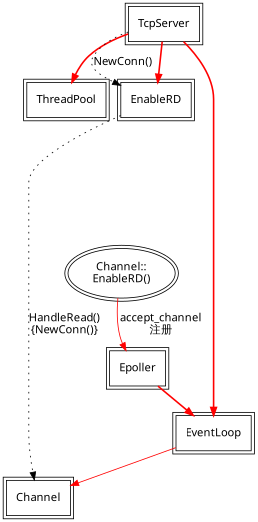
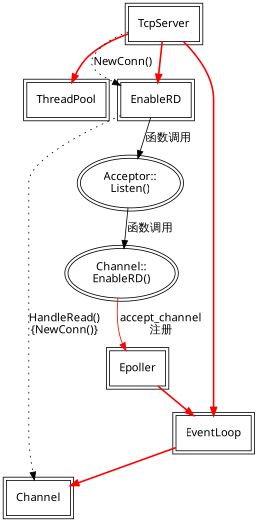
none -> (130, 183)
(127, 465) -> (127, 465)
